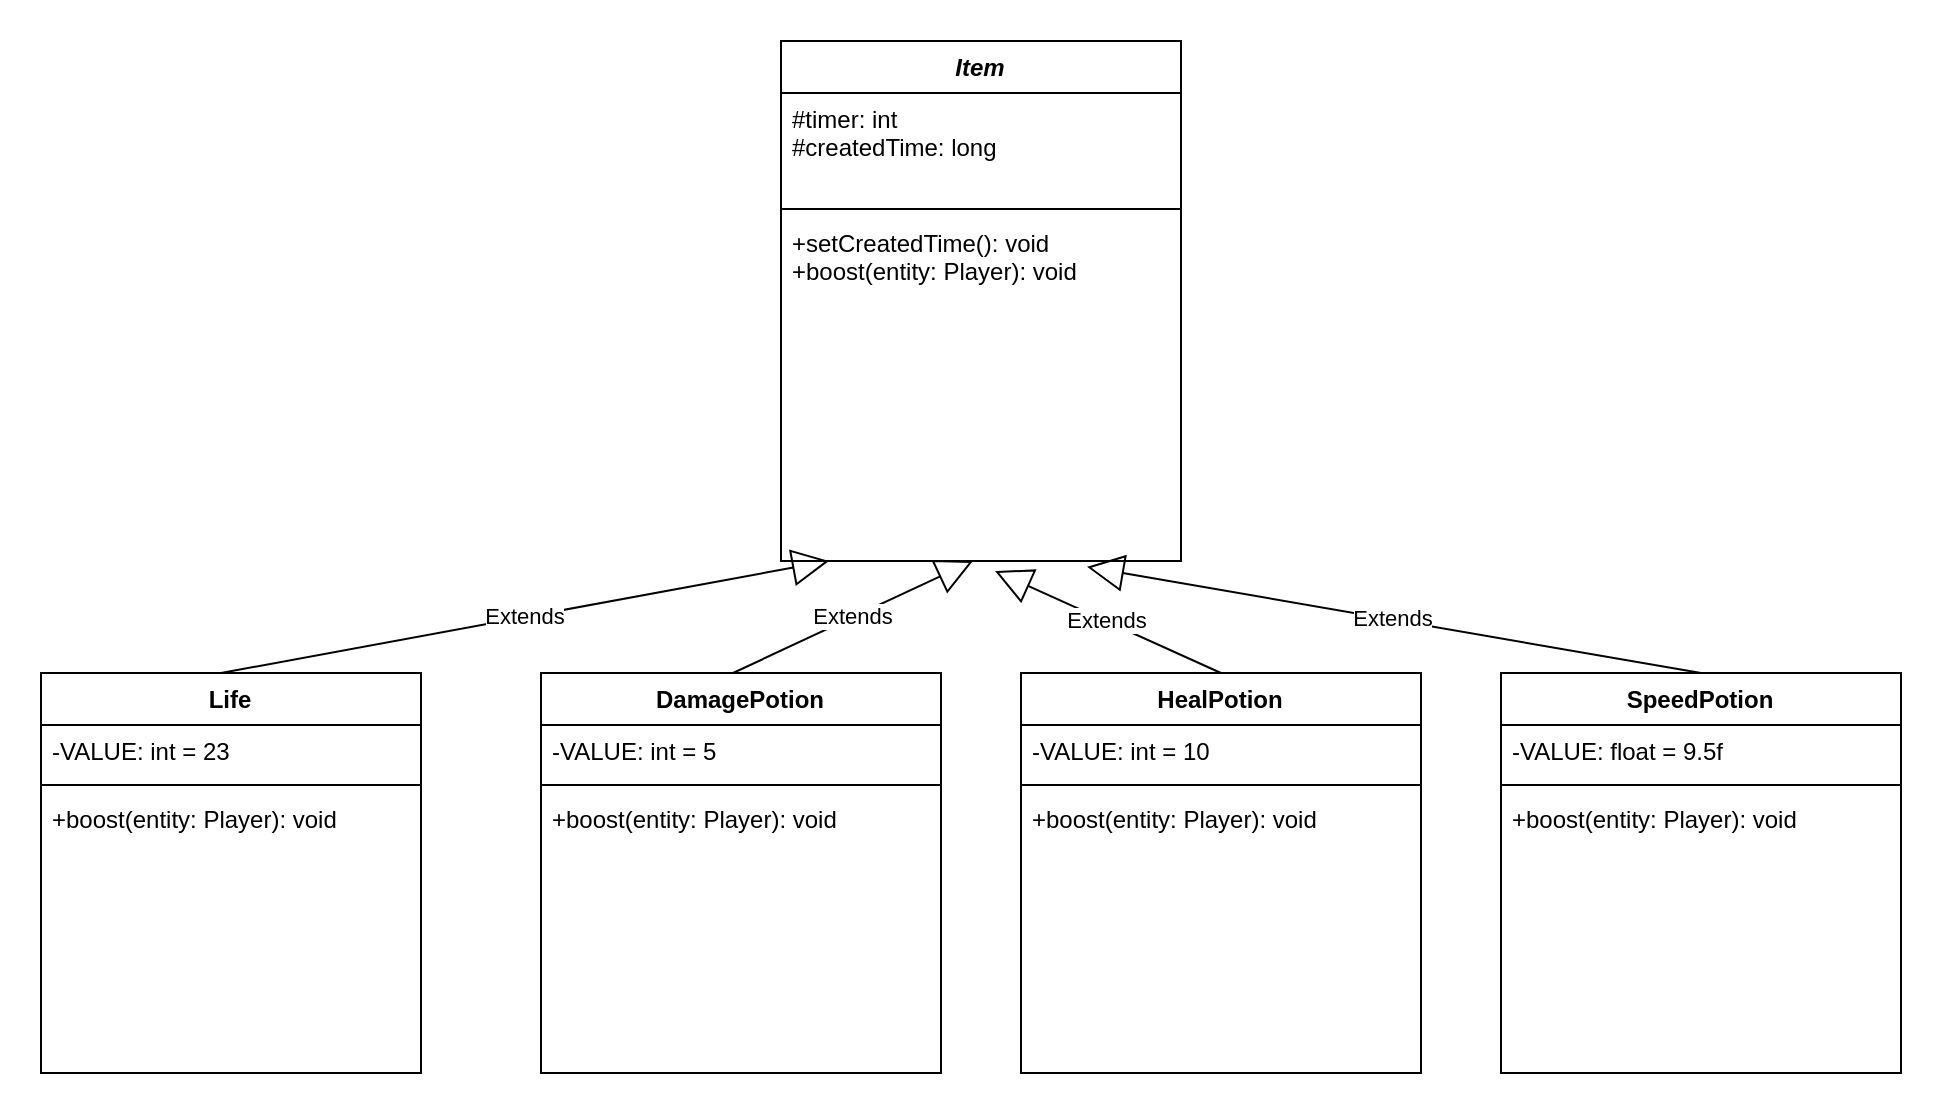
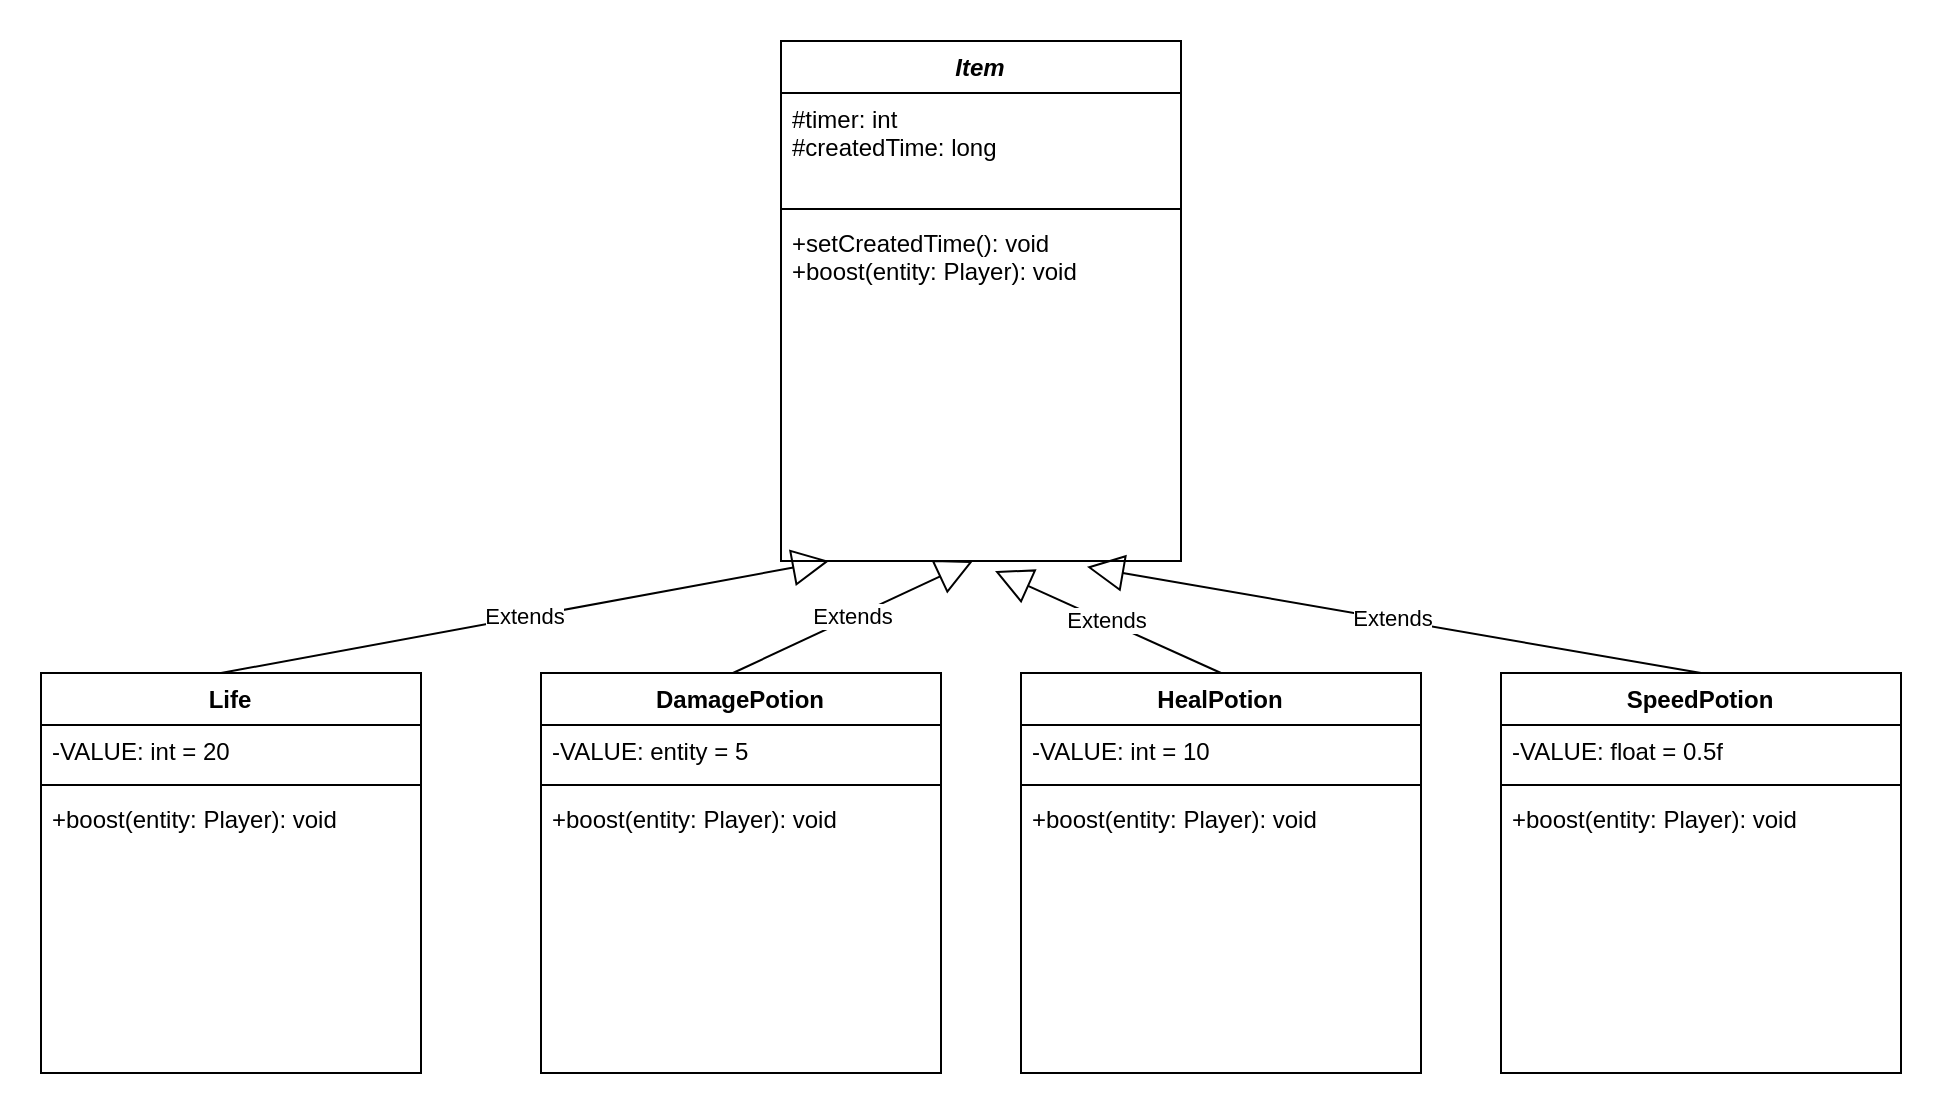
(144, 752) -> (144, 752)
(637, 752) -> (657, 752)
(1628, 752) -> (1628, 752)
